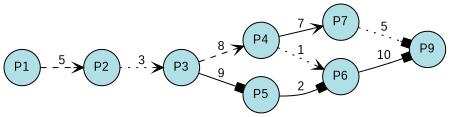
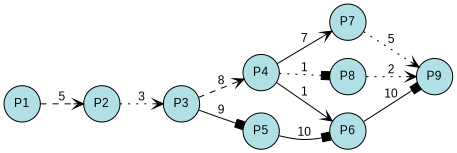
(379, 34) -> (387, 47)
(296, 56) -> (300, 99)
none -> (348, 77)
(301, 87) -> (305, 133)
